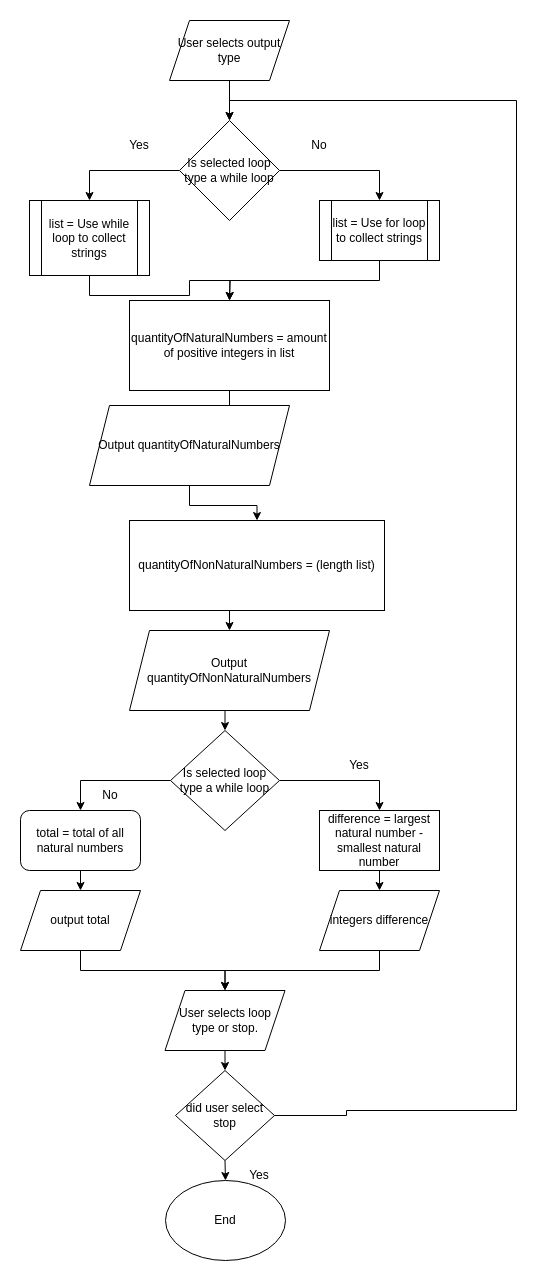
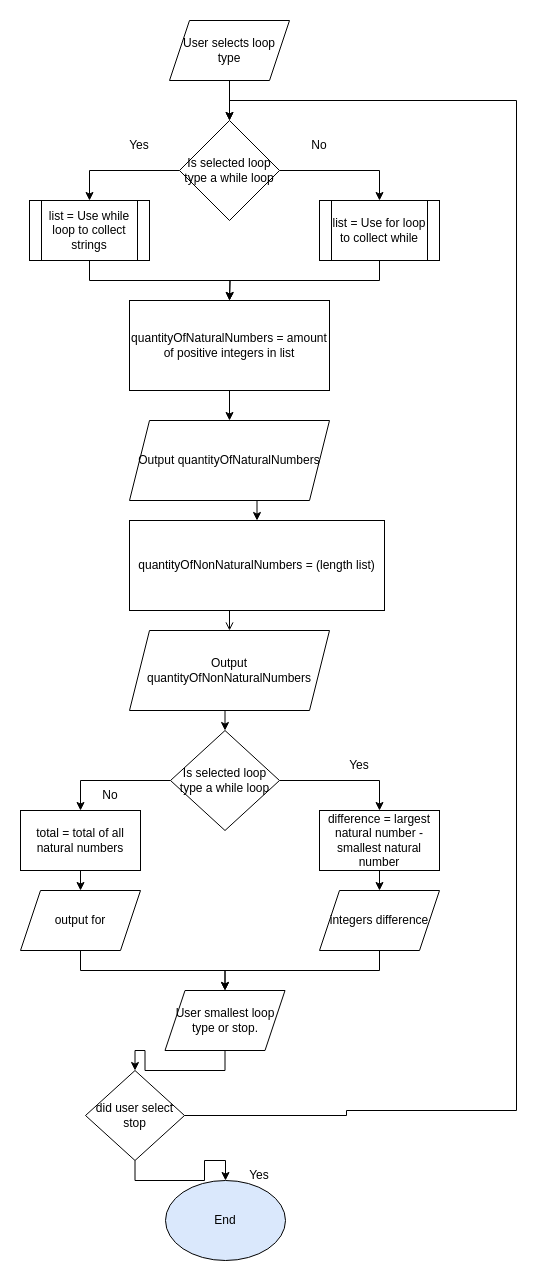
(230, 51) -> (230, 51)
(380, 231) -> (380, 231)
(90, 238) -> (90, 231)
(190, 446) -> (230, 461)
(230, 622) -> (230, 623)
(81, 841) -> (81, 841)
(81, 921) -> (81, 921)
(226, 1021) -> (226, 1021)
(225, 1116) -> (135, 1116)
(226, 1221) -> (226, 1221)
